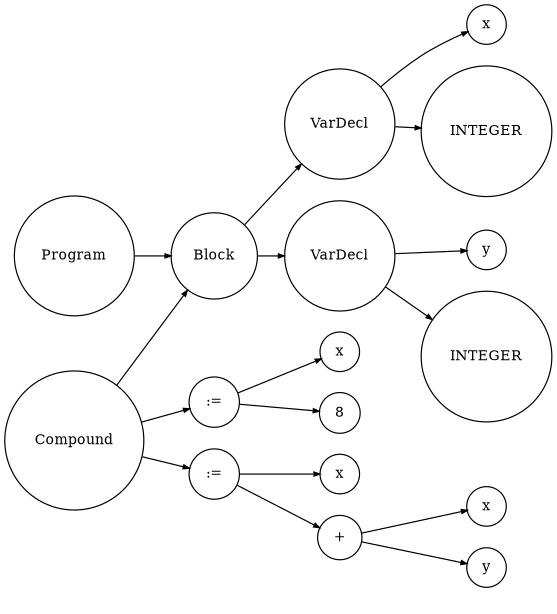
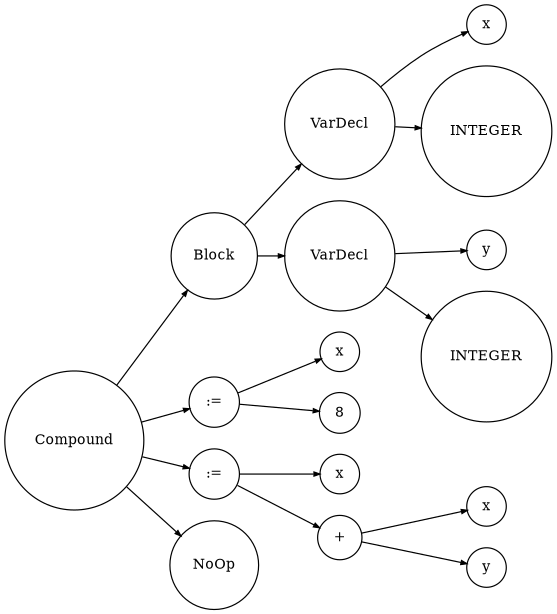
(74, 256) -> none
none -> (214, 565)
